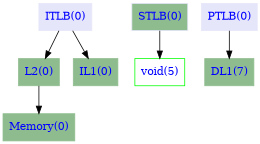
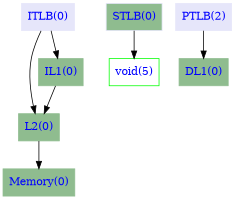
(229, 17) -> (204, 17)
(229, 72) -> (204, 72)
none -> (51, 96)
